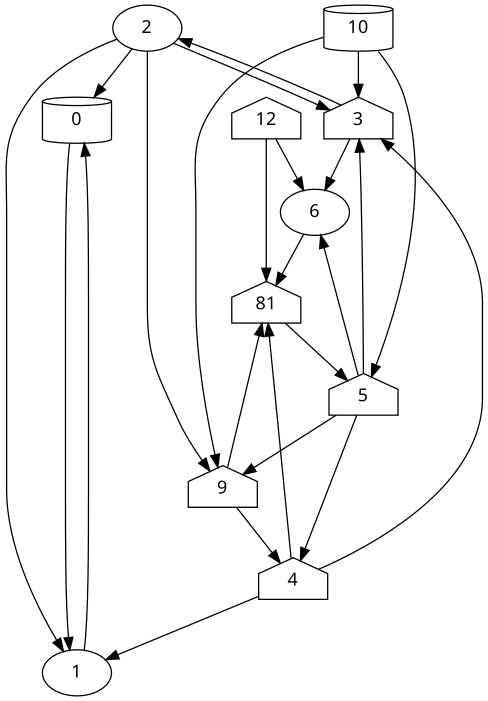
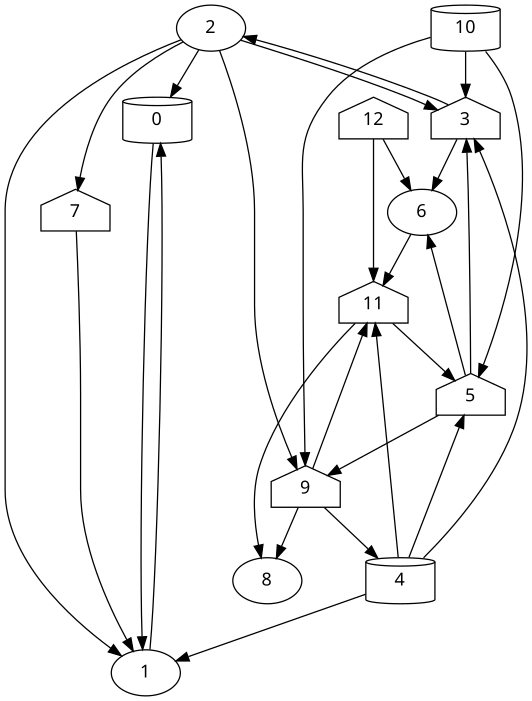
none -> (75, 212)
(266, 304) -> (374, 304)
(331, 482) -> (434, 492)
none -> (267, 581)
(293, 581) -> (400, 581)
